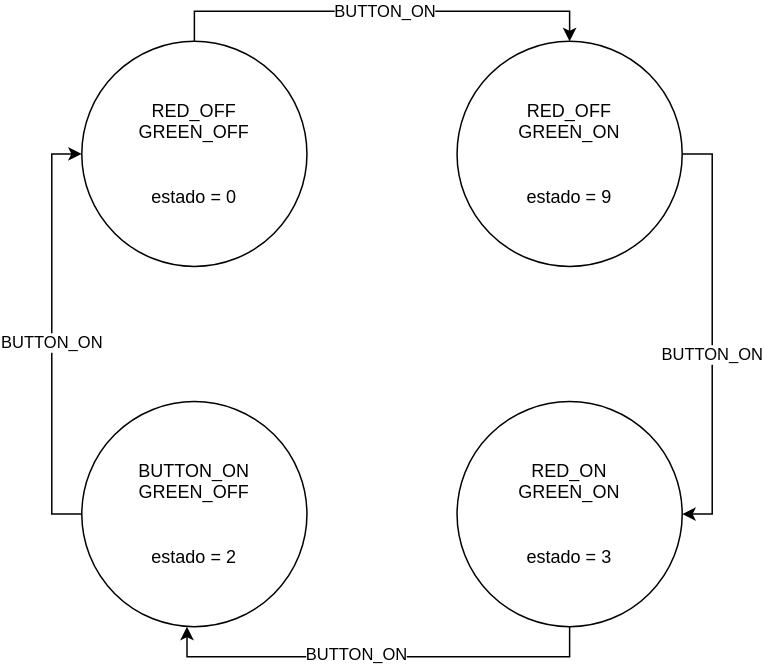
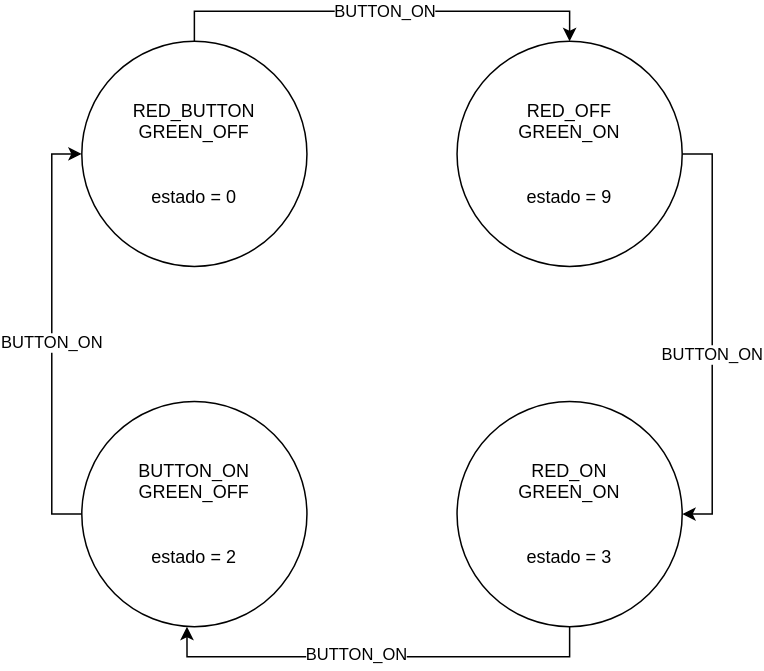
(194, 154) -> (194, 154)
